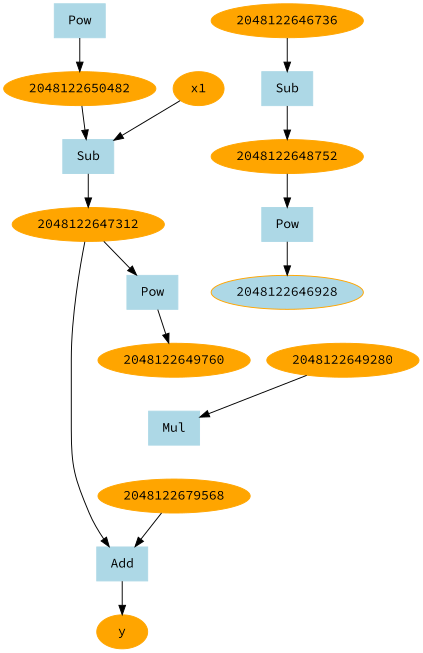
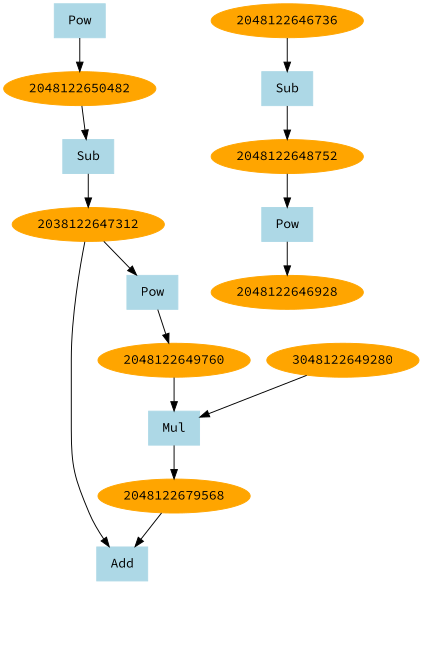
(199, 89) -> none
(88, 224) -> (88, 224)
(287, 292) -> (287, 292)
(343, 360) -> (343, 360)
none -> (174, 390)
none -> (174, 457)
(122, 632) -> none
